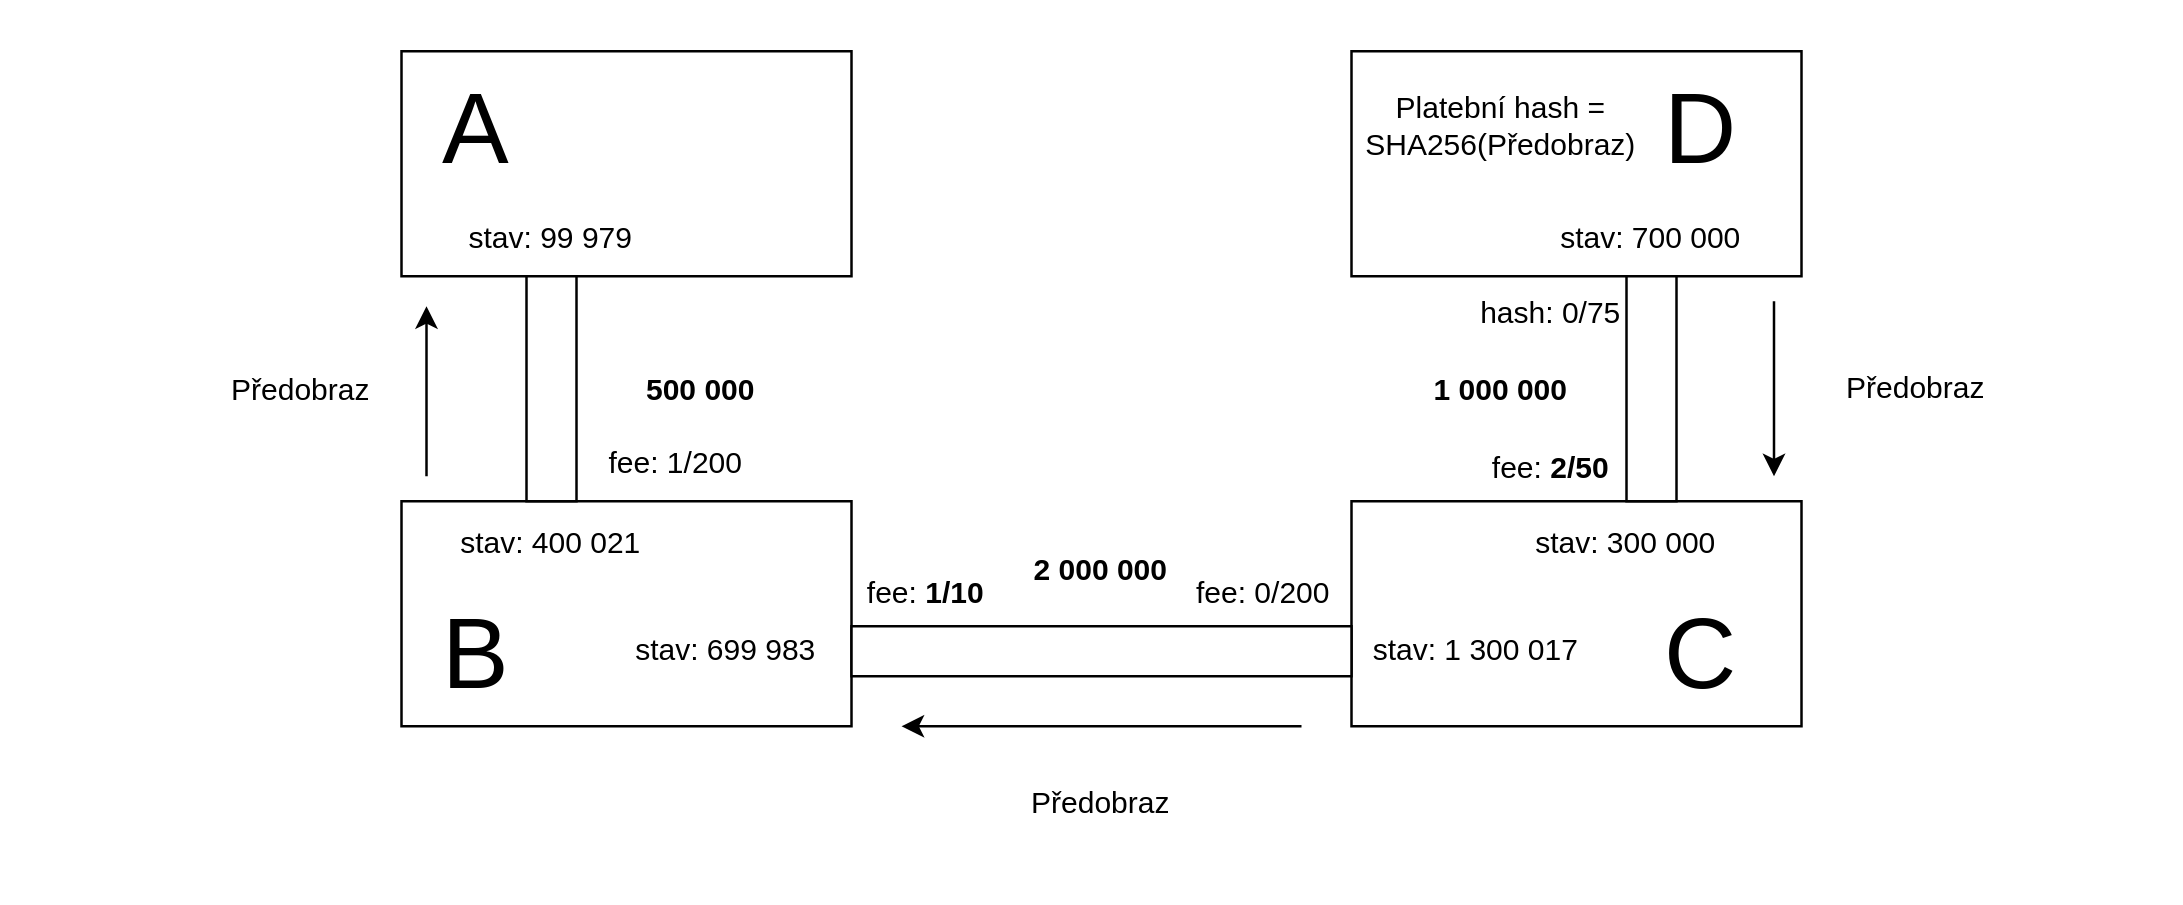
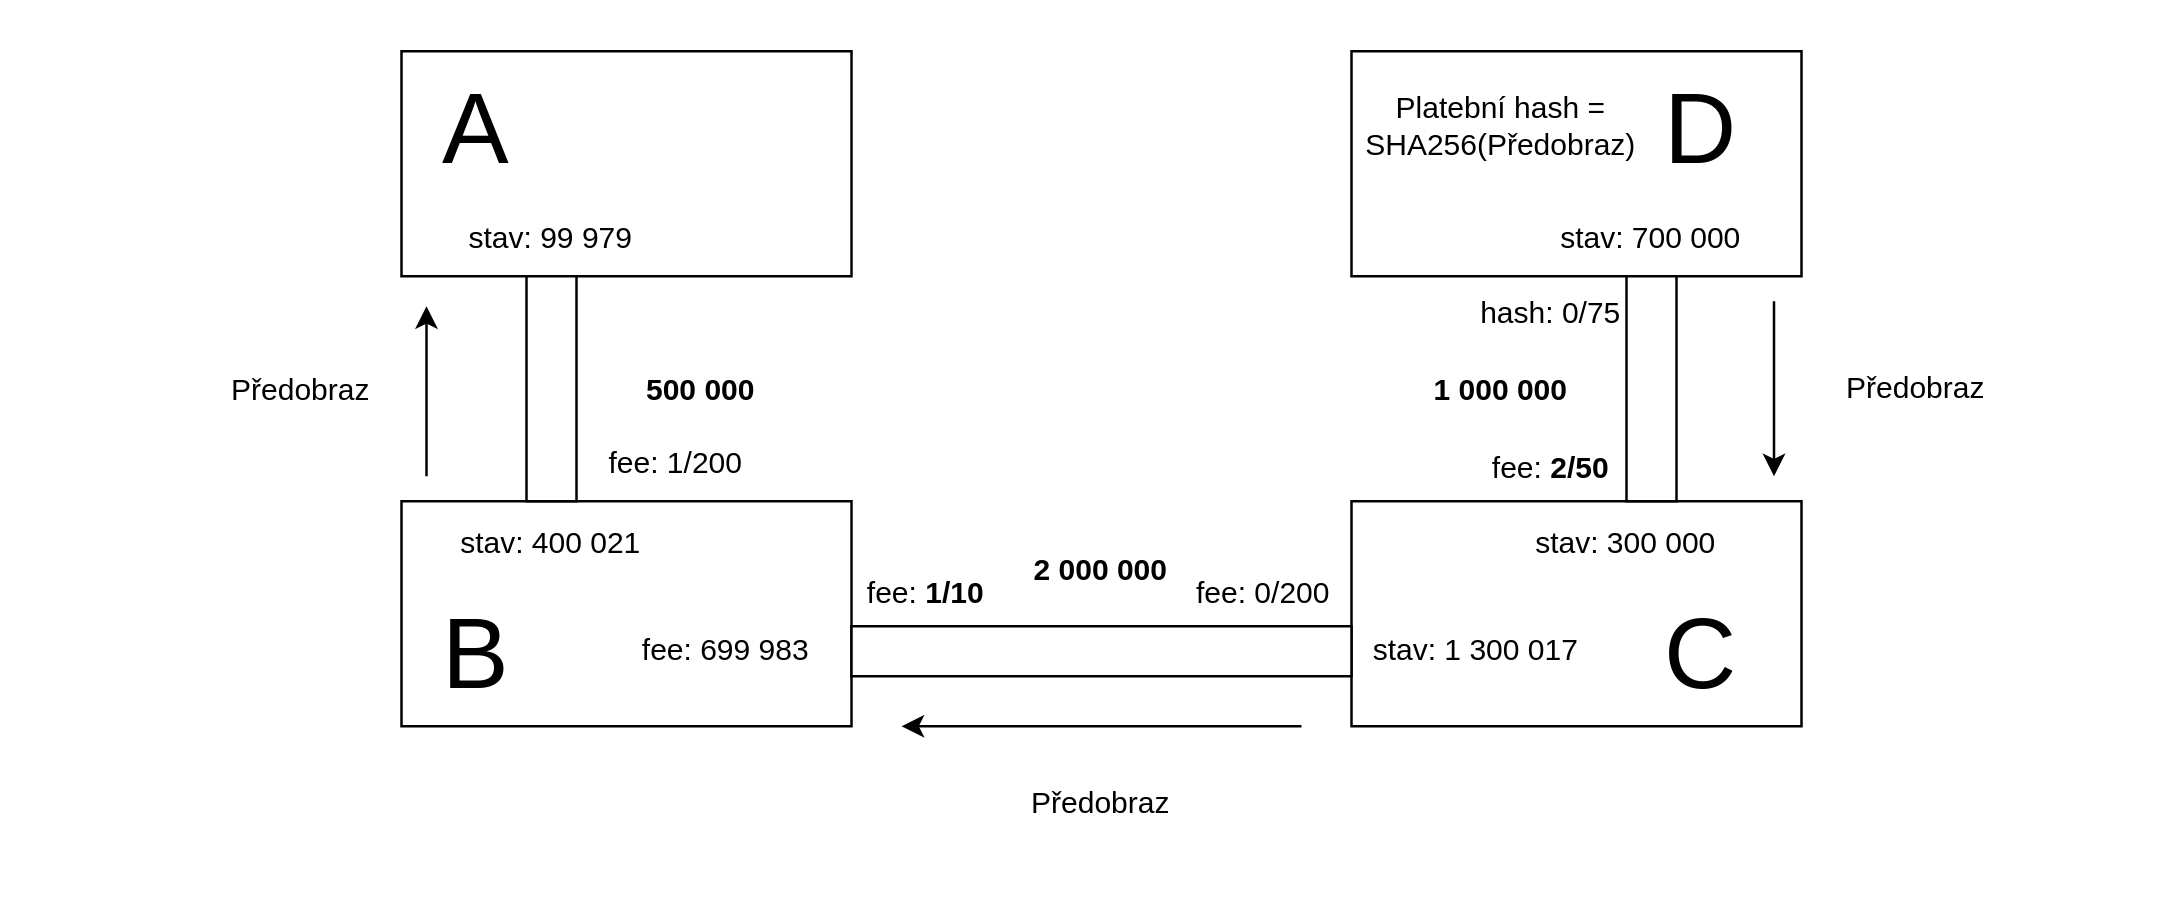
(726, 651) -> (726, 651)
